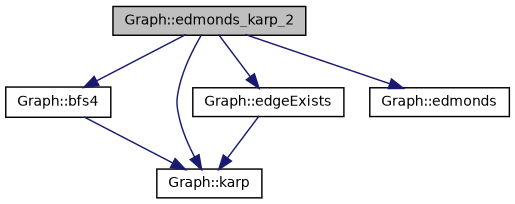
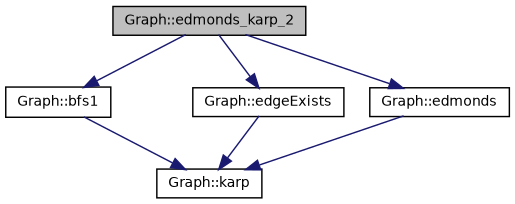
(178, 95) -> (332, 140)
(58, 102) -> (58, 102)
